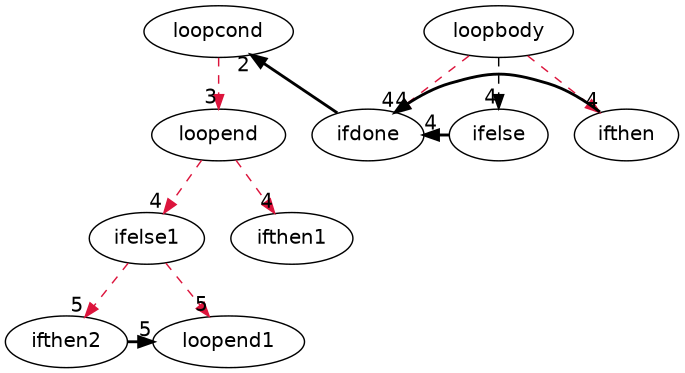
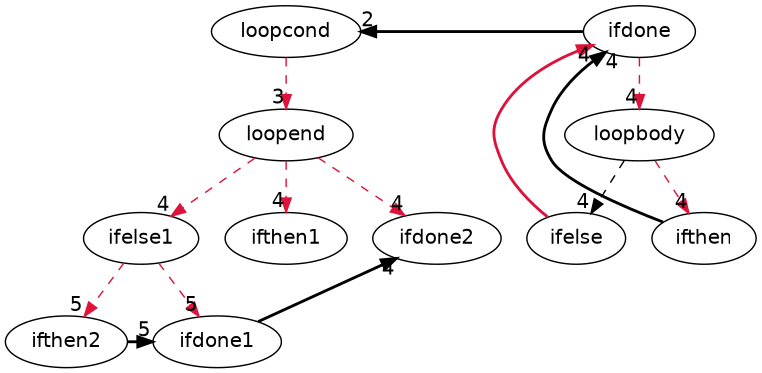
(443, 76) -> (639, 76)
(444, 135) -> (495, 122)
none -> (437, 238)
(229, 342) -> (217, 342)
